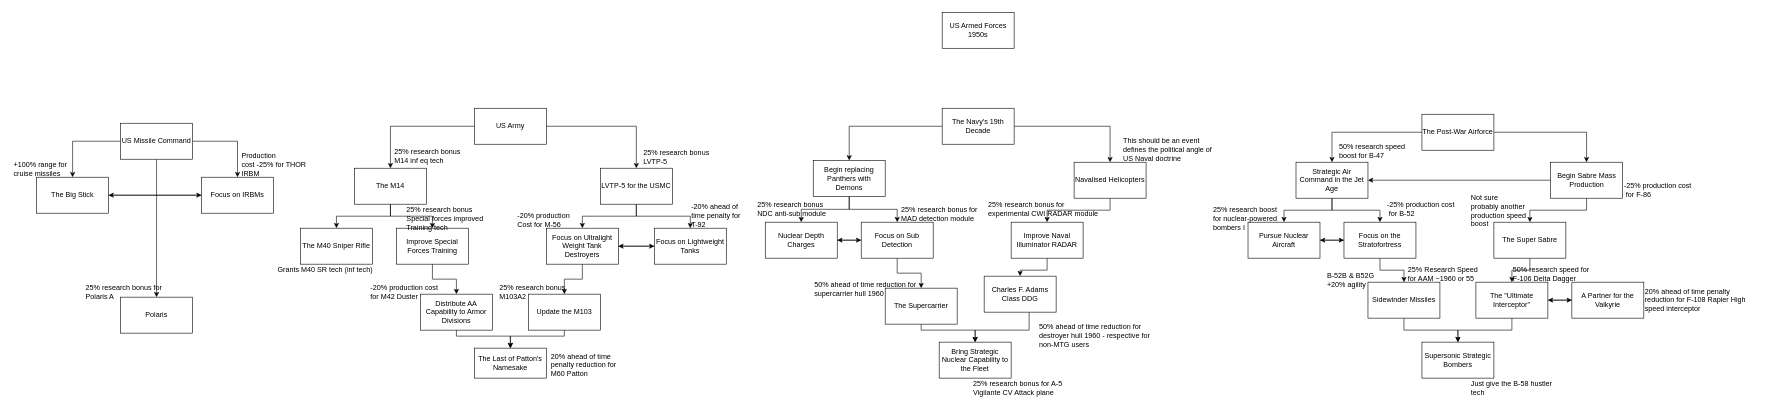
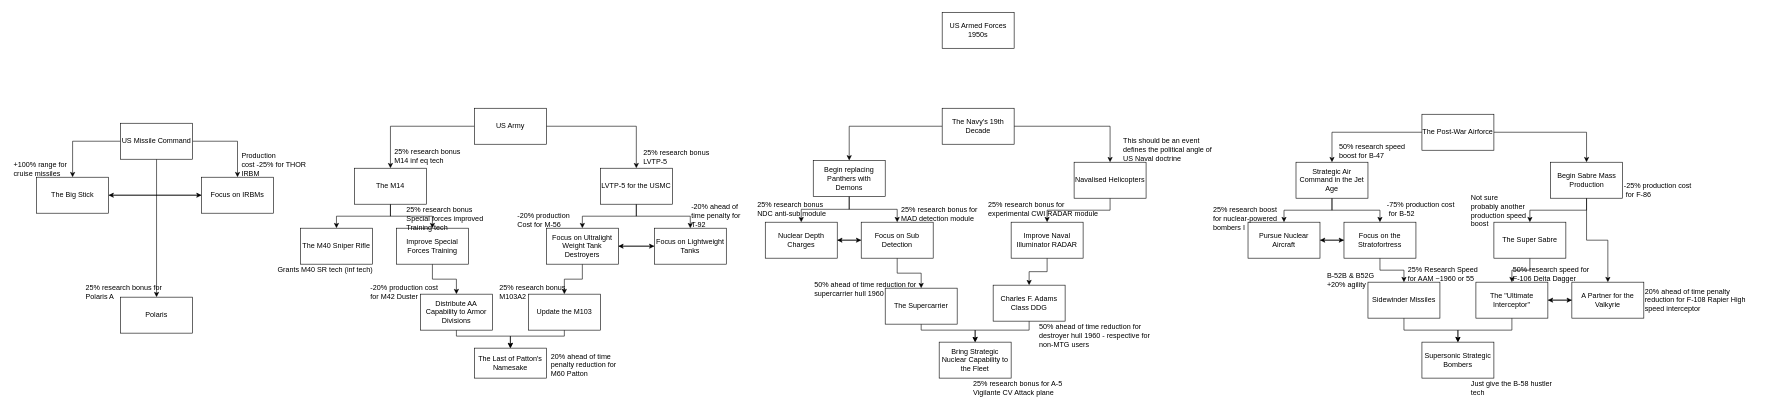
(1373, 180) -> (1587, 226)
(1425, 210) -> (1425, 210)
(1020, 294) -> (1029, 303)
